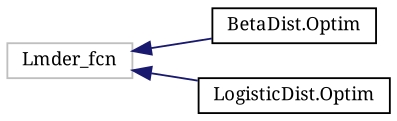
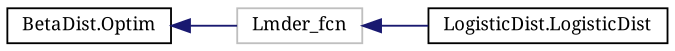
(181, 43) -> (214, 26)
(294, 96) -> (548, 26)
